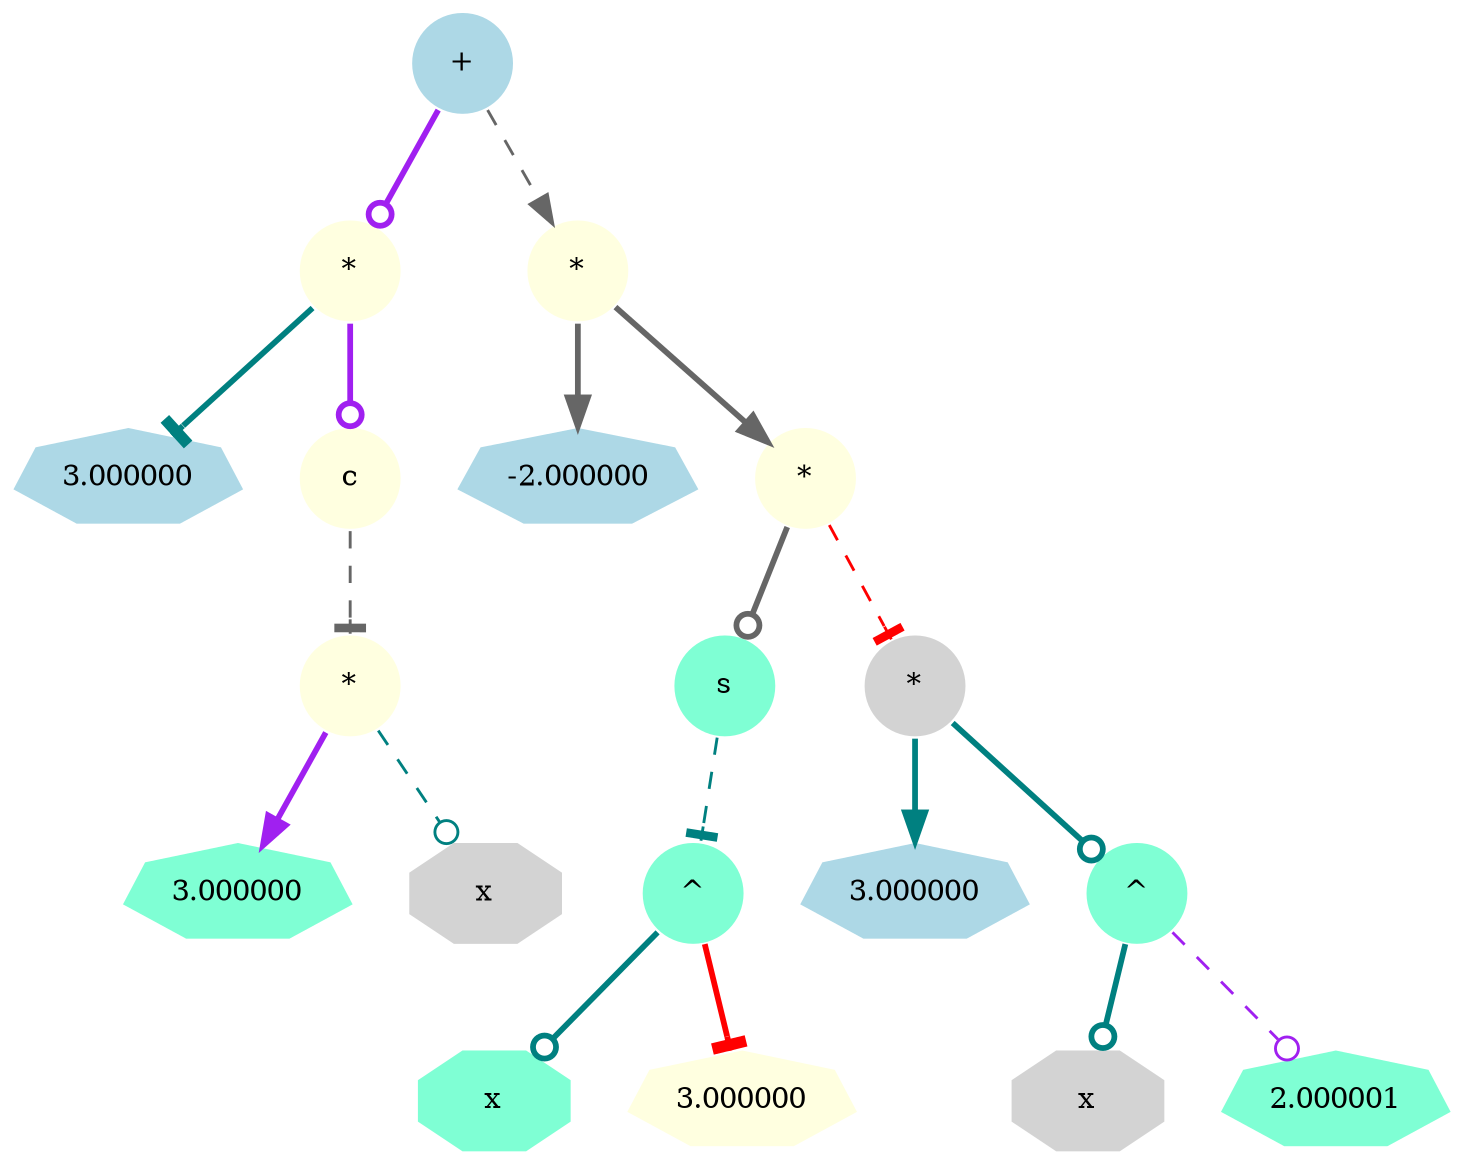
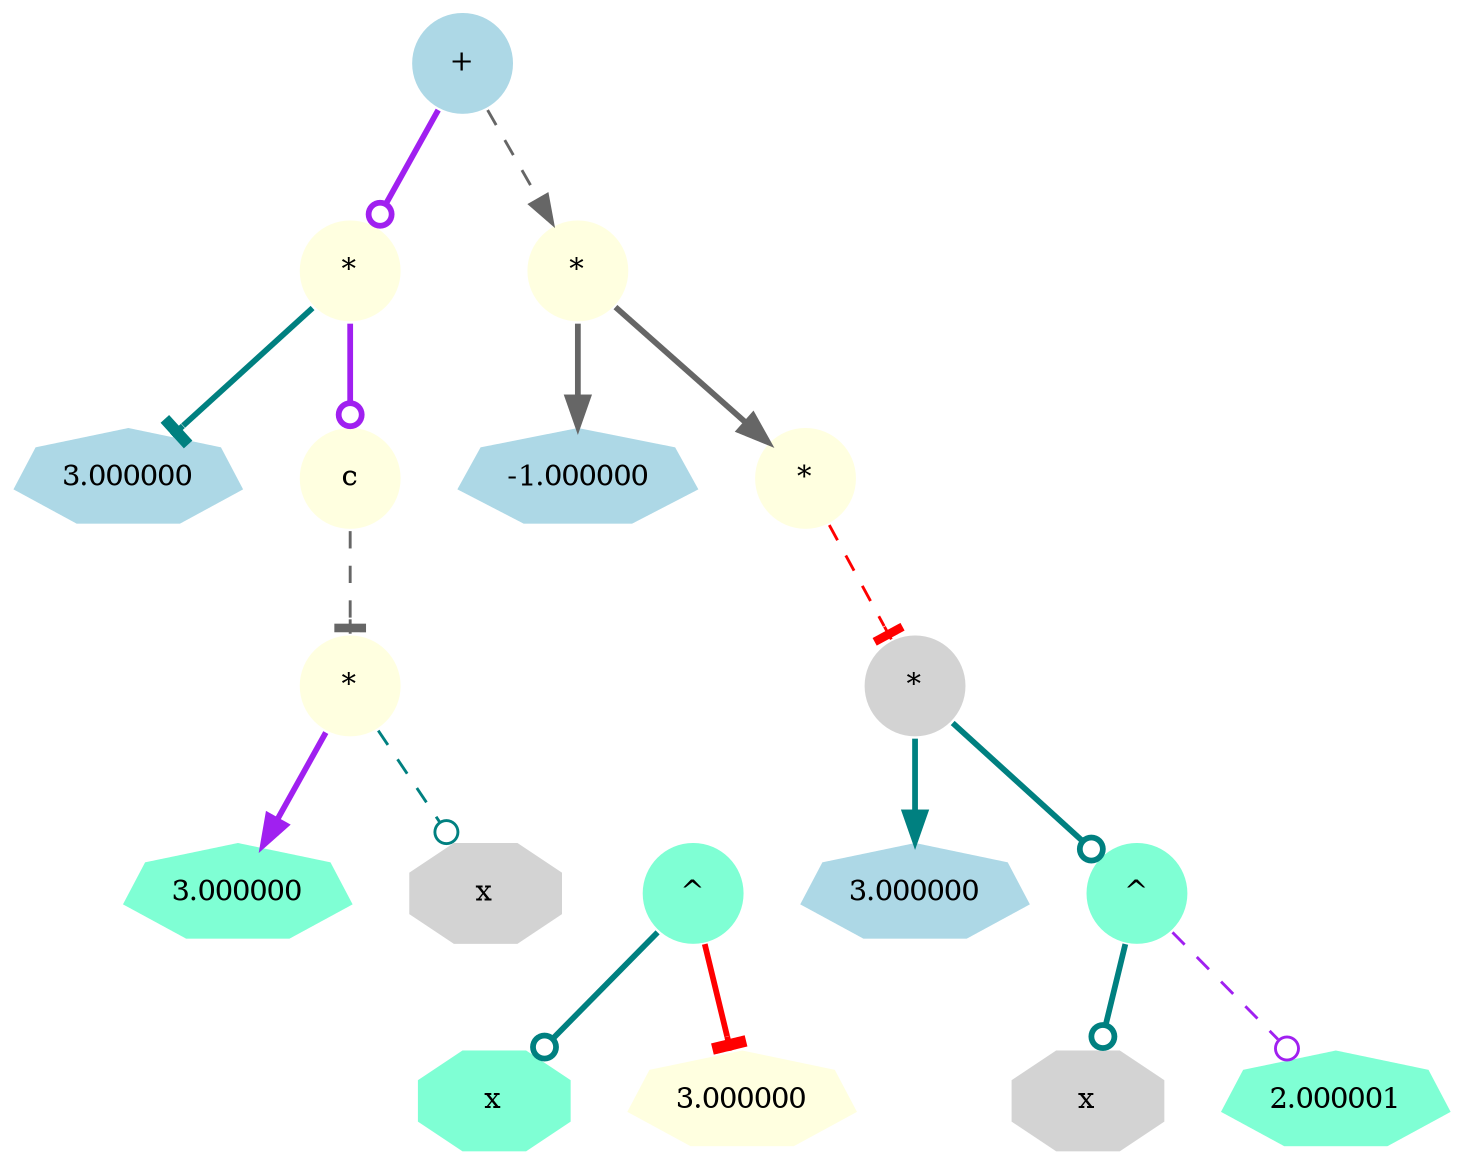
(578, 478) -> (578, 478)
(725, 686) -> none
